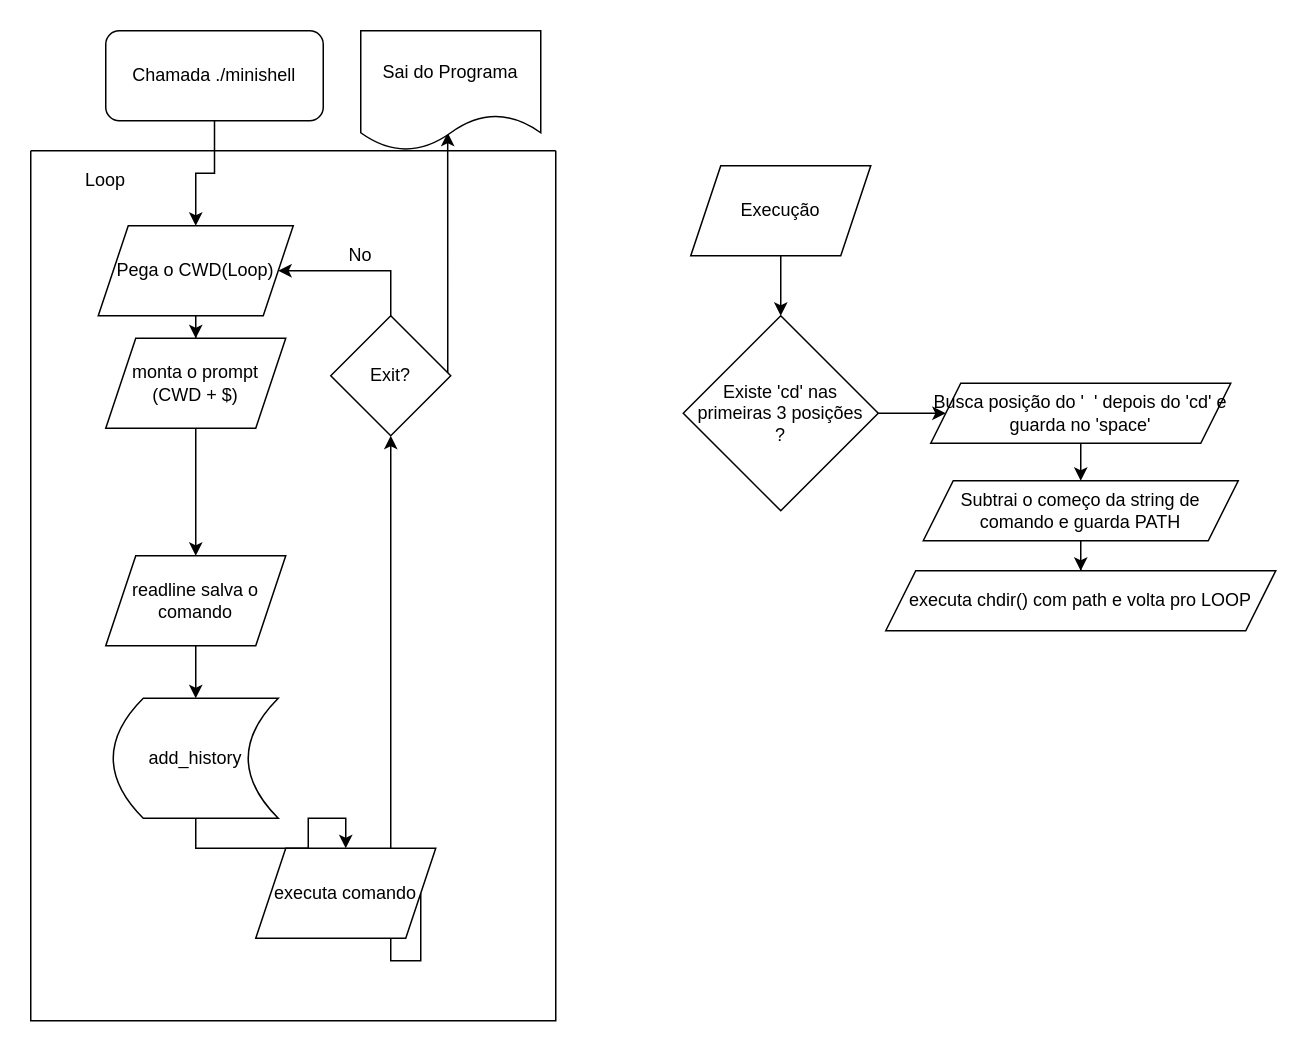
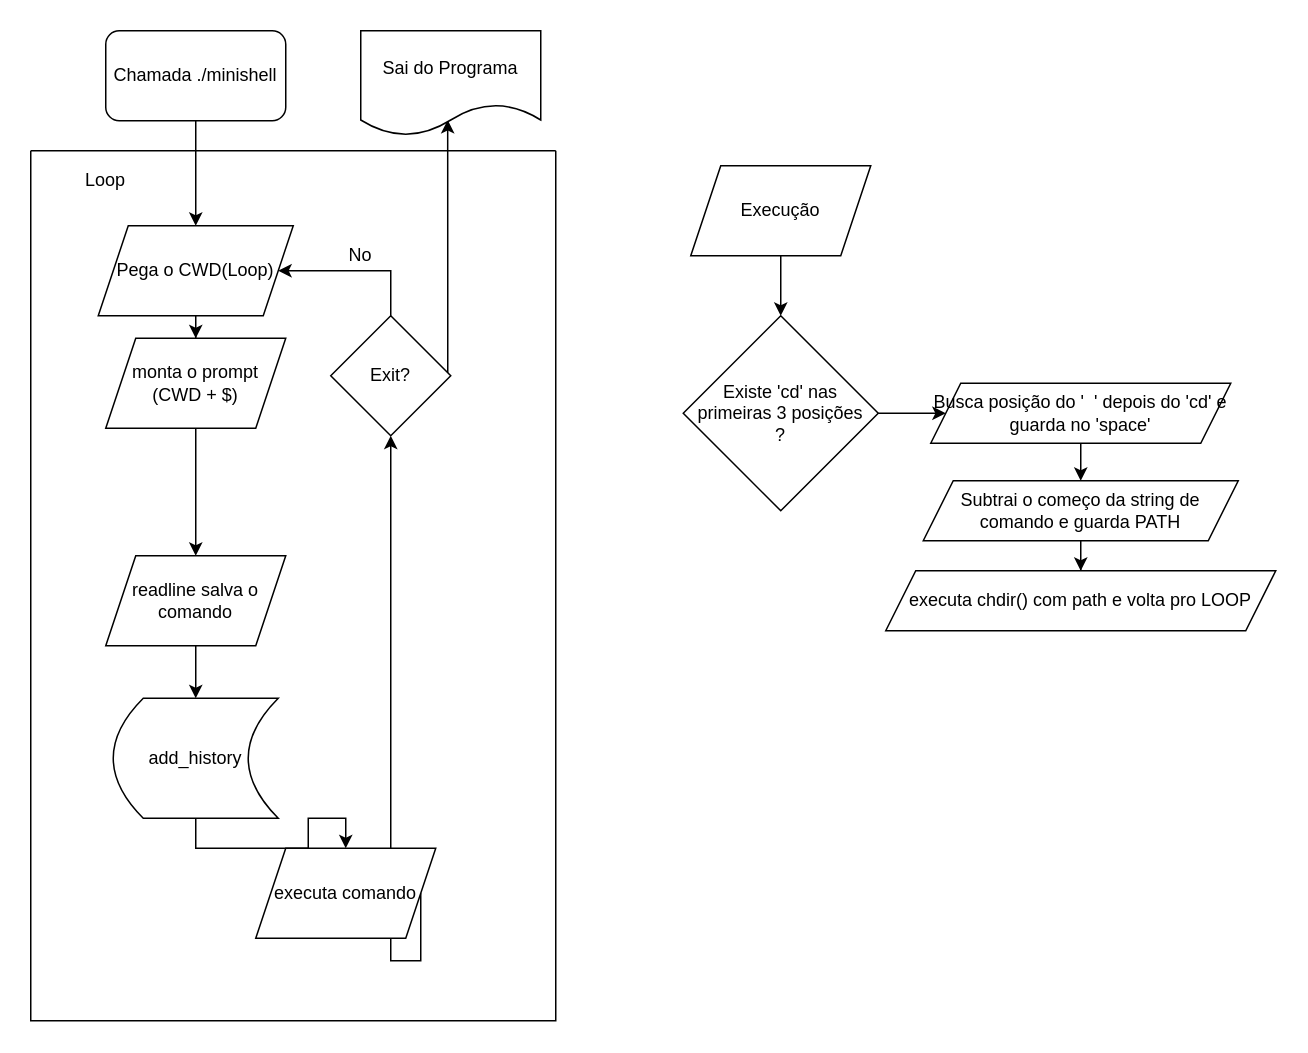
(215, 76) -> (196, 76)
(451, 91) -> (451, 83)
